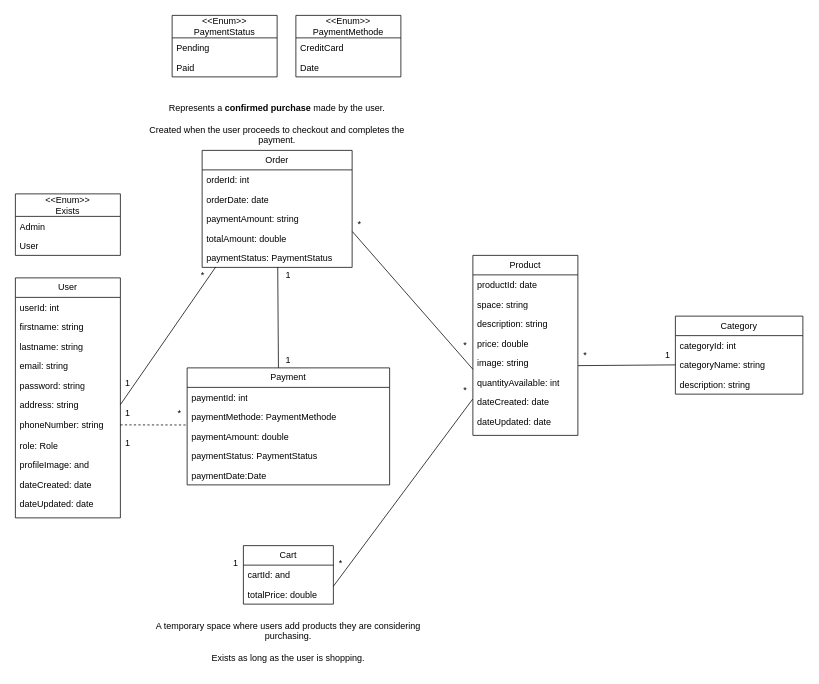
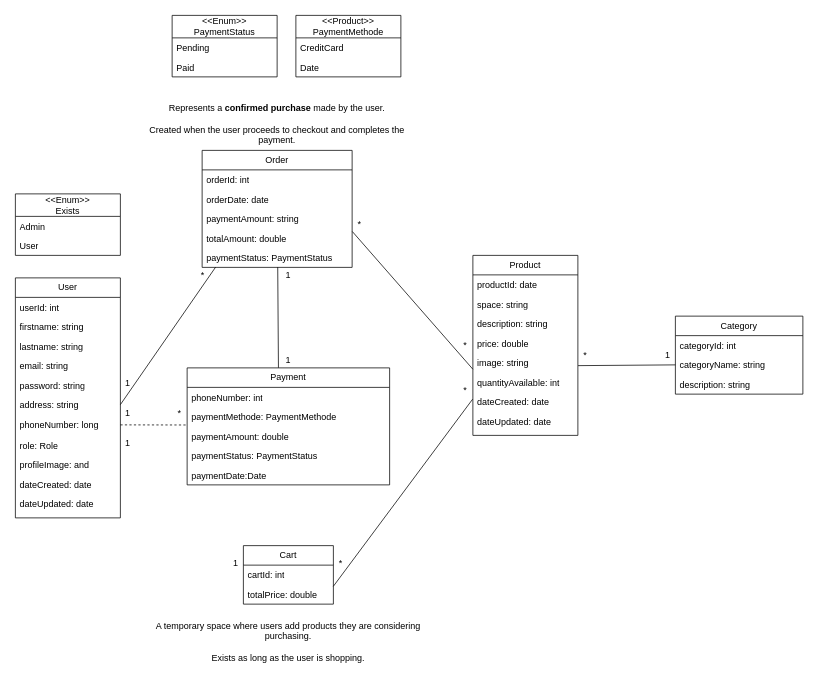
(348, 27) -> (348, 27)
(223, 398) -> (228, 398)
(64, 425) -> (59, 425)
(273, 576) -> (272, 576)
